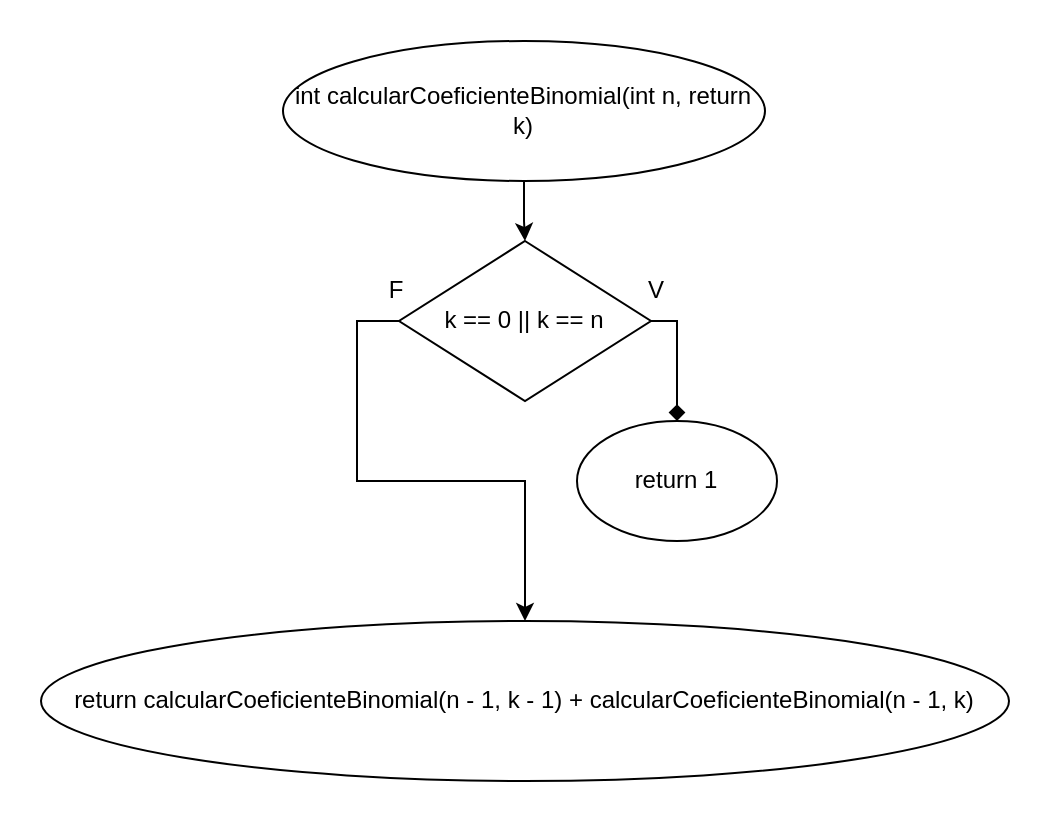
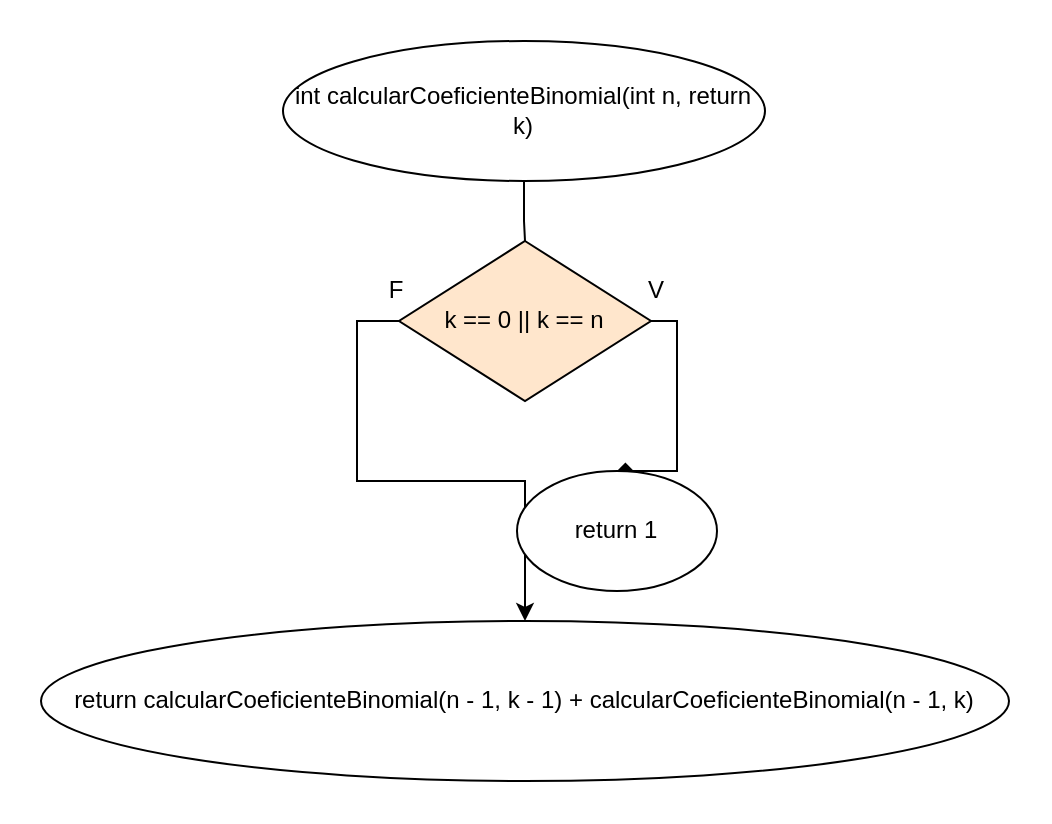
(524, 226) -> (525, 231)
(525, 321) -> (525, 321)
(677, 481) -> (617, 531)
